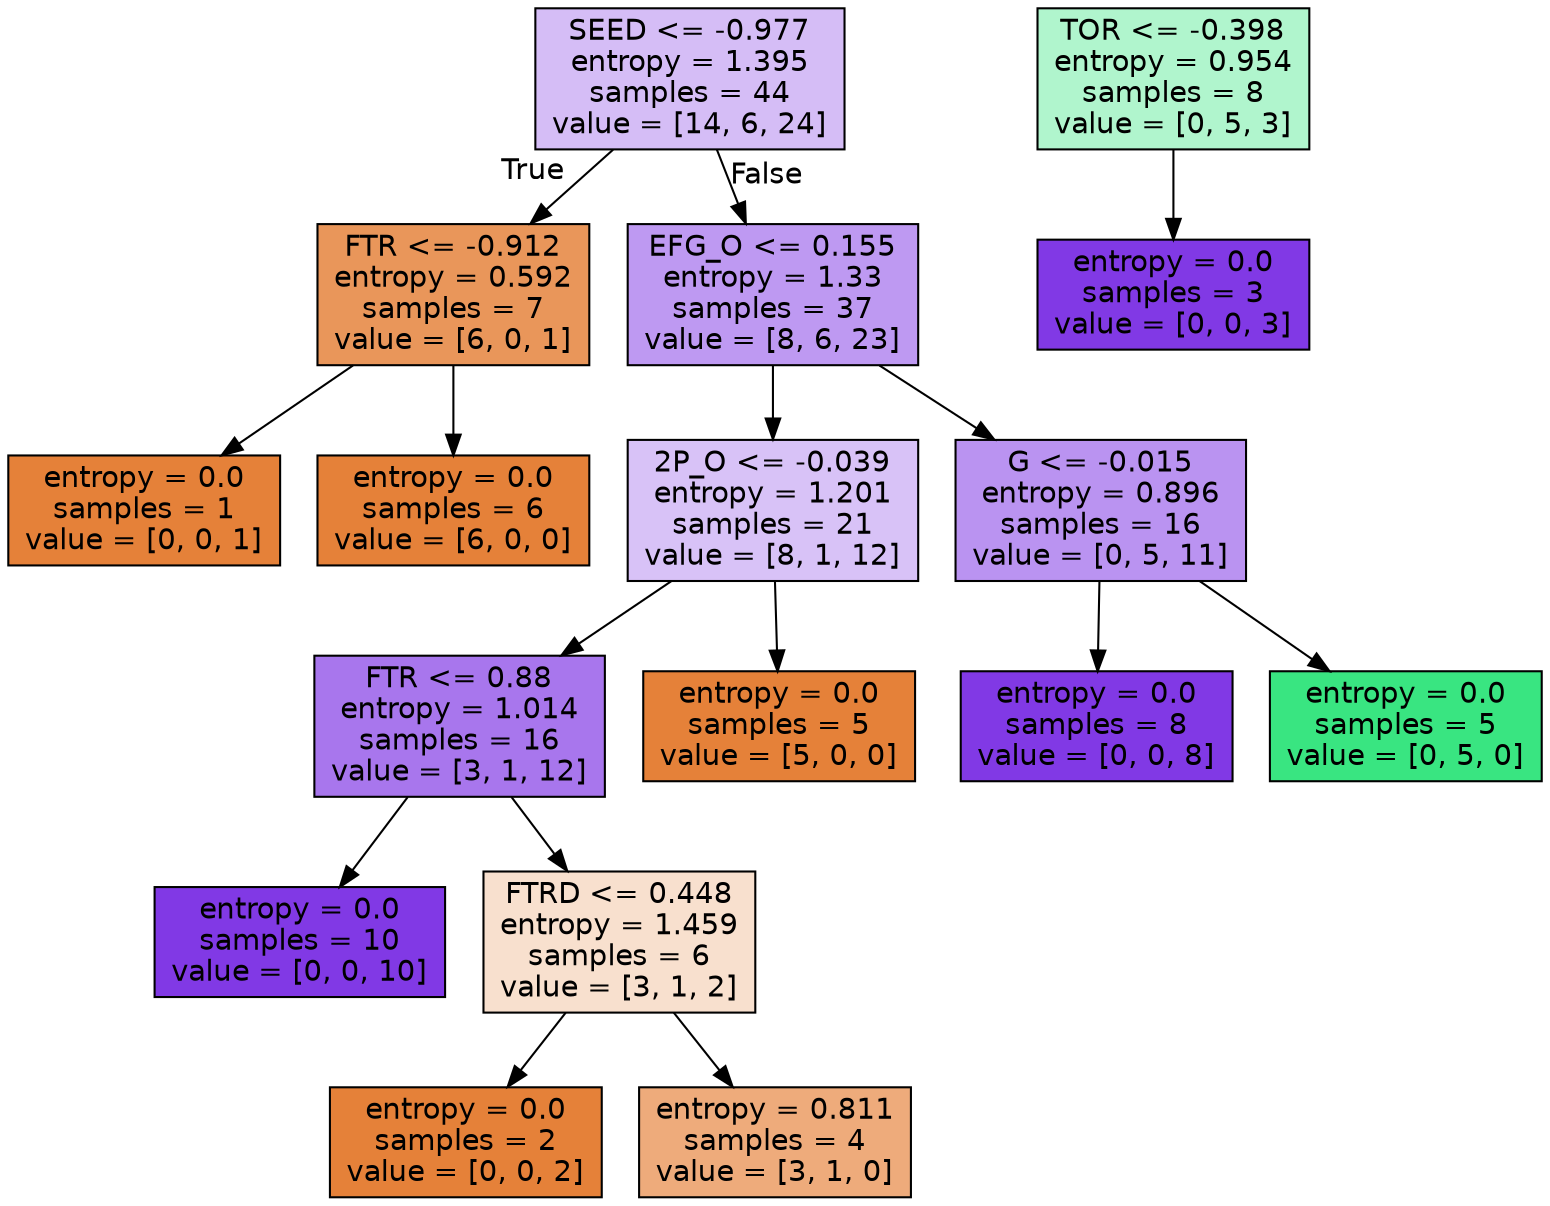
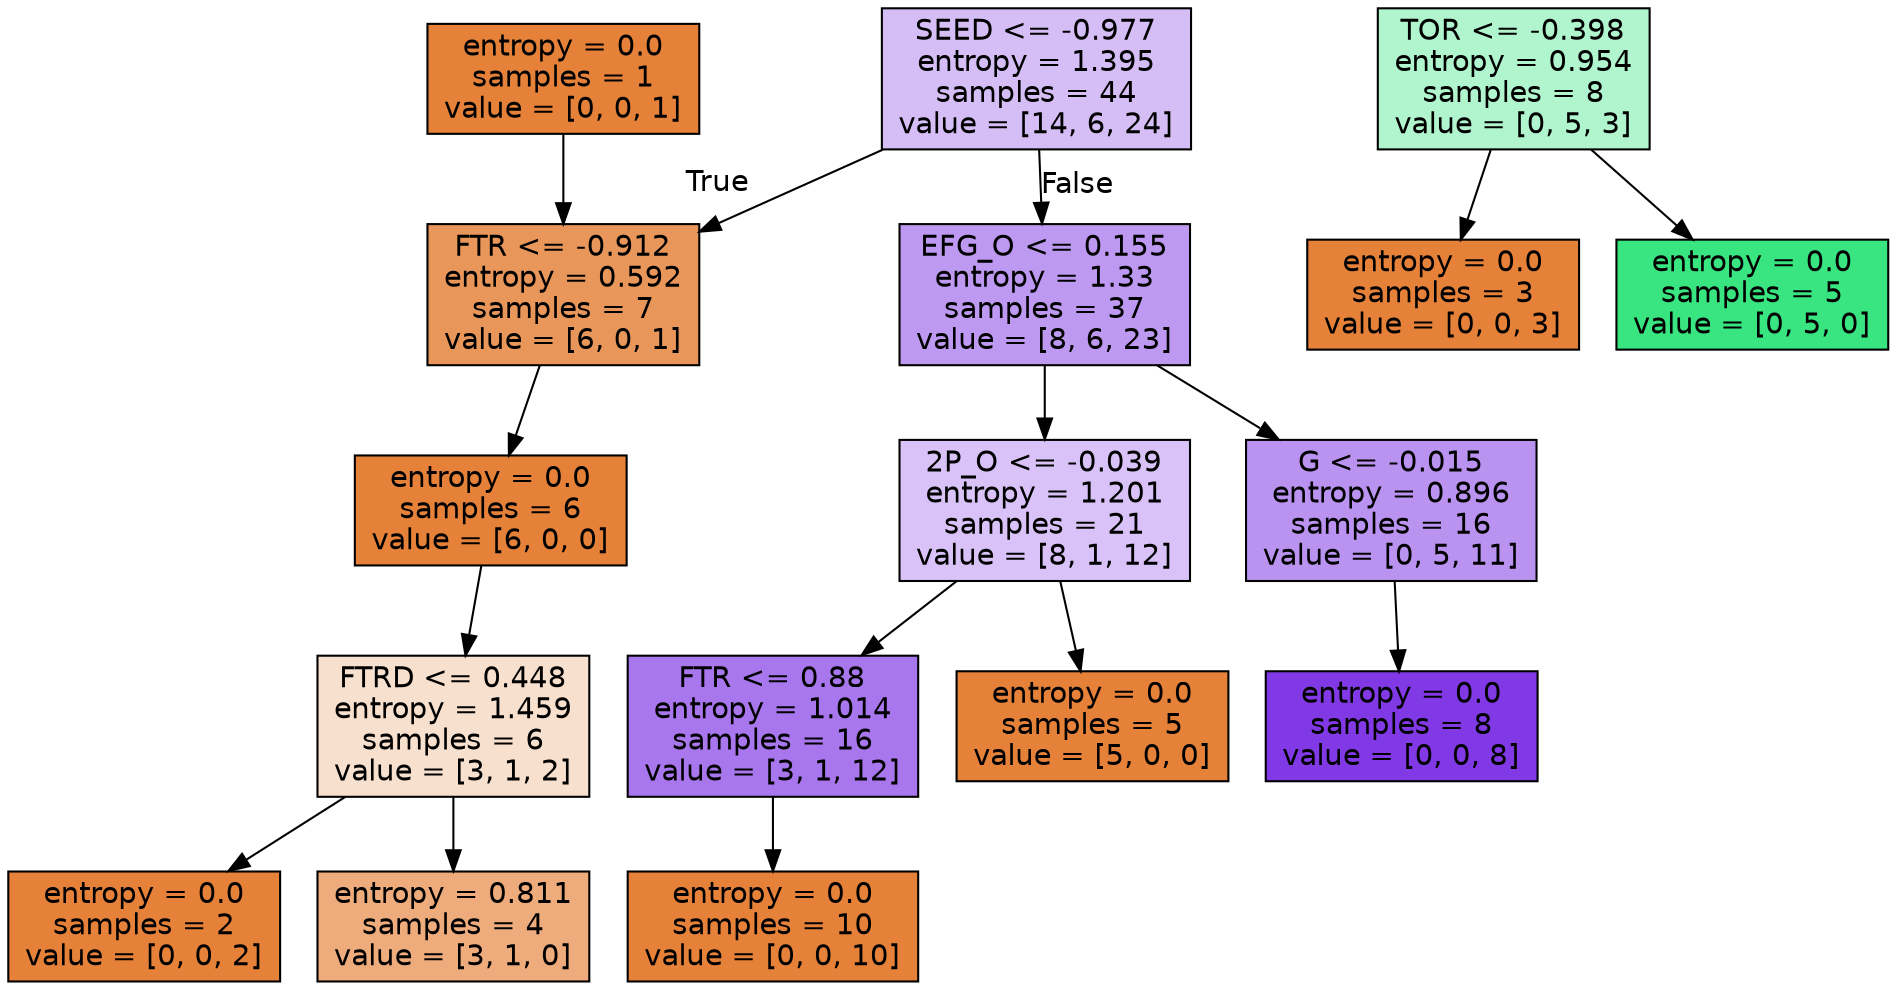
(1173, 295) -> (1443, 295)
(296, 405) -> (563, 169)
(1256, 620) -> (1634, 188)
(533, 825) -> (475, 600)
(300, 942) -> (773, 926)
